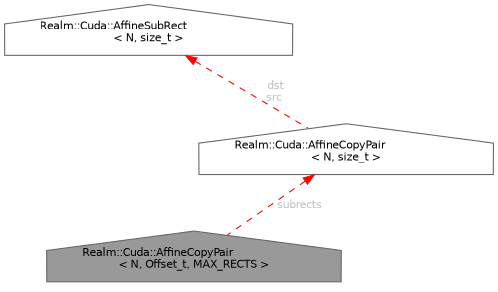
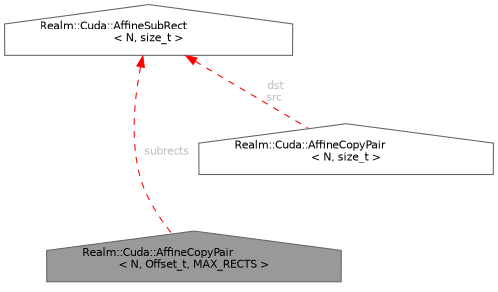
(266, 208) -> (136, 154)
